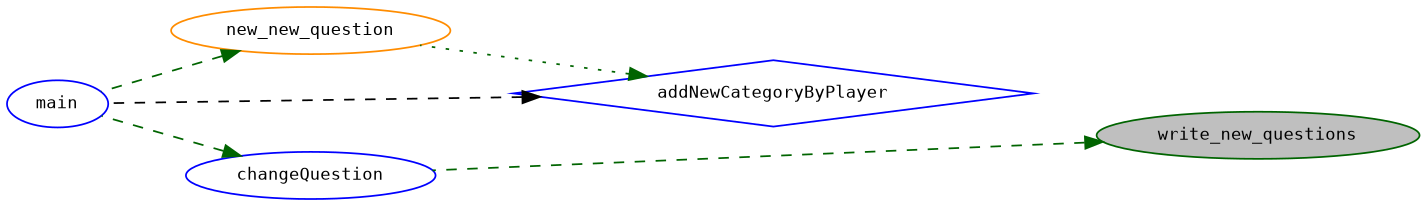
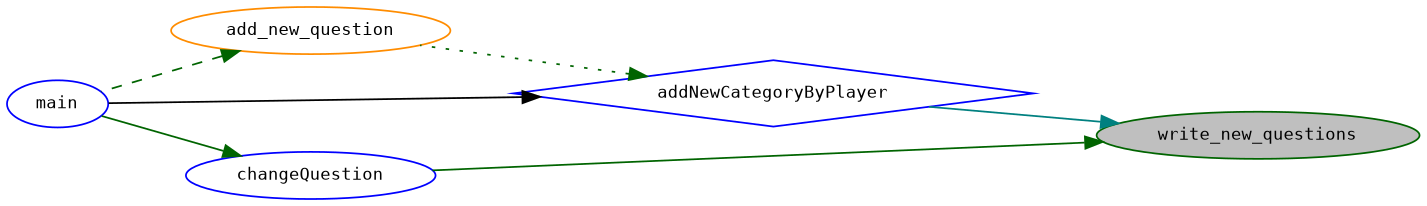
(311, 31) -> (311, 31)
(315, 100) -> (315, 100)
none -> (1015, 114)
(163, 133) -> (163, 133)
(759, 156) -> (759, 156)
